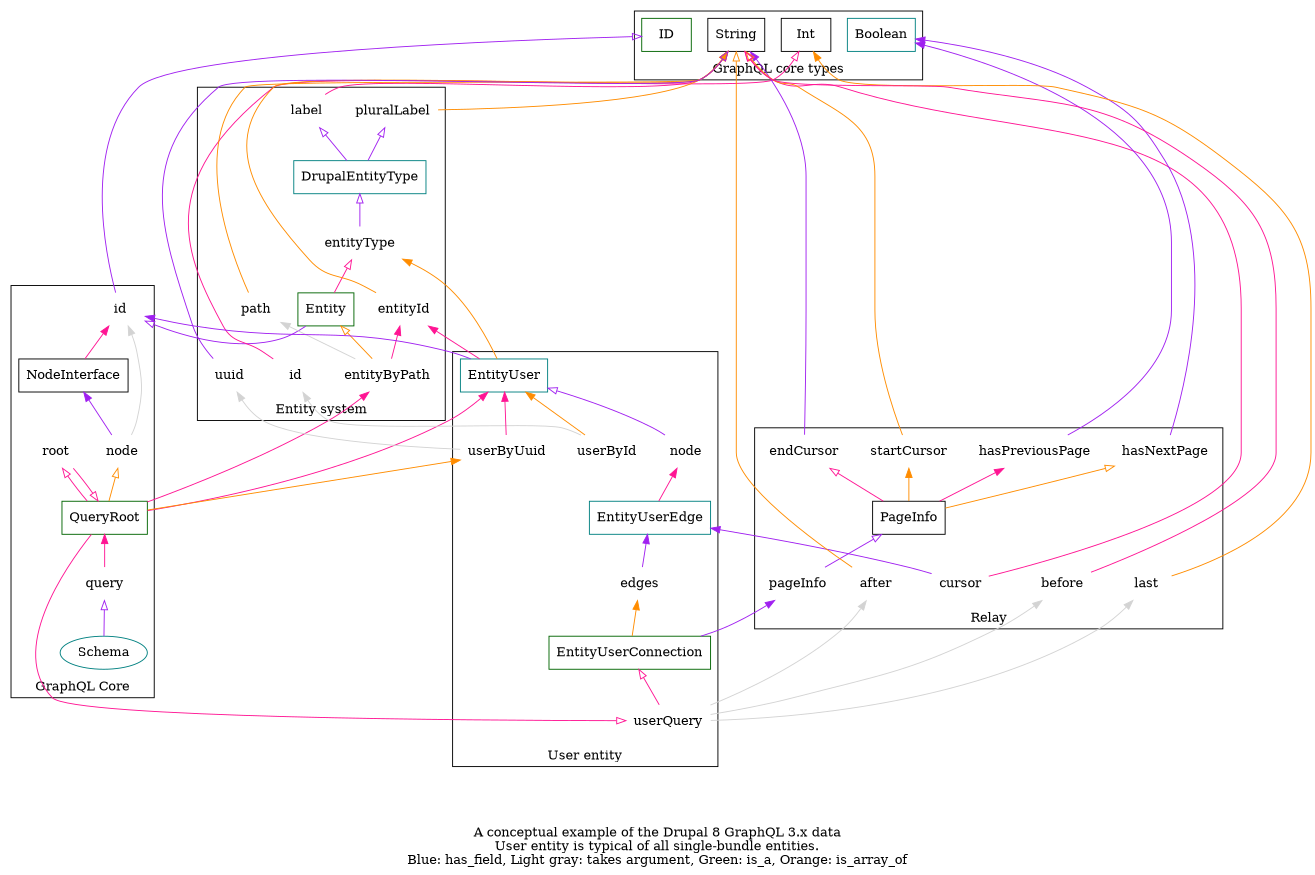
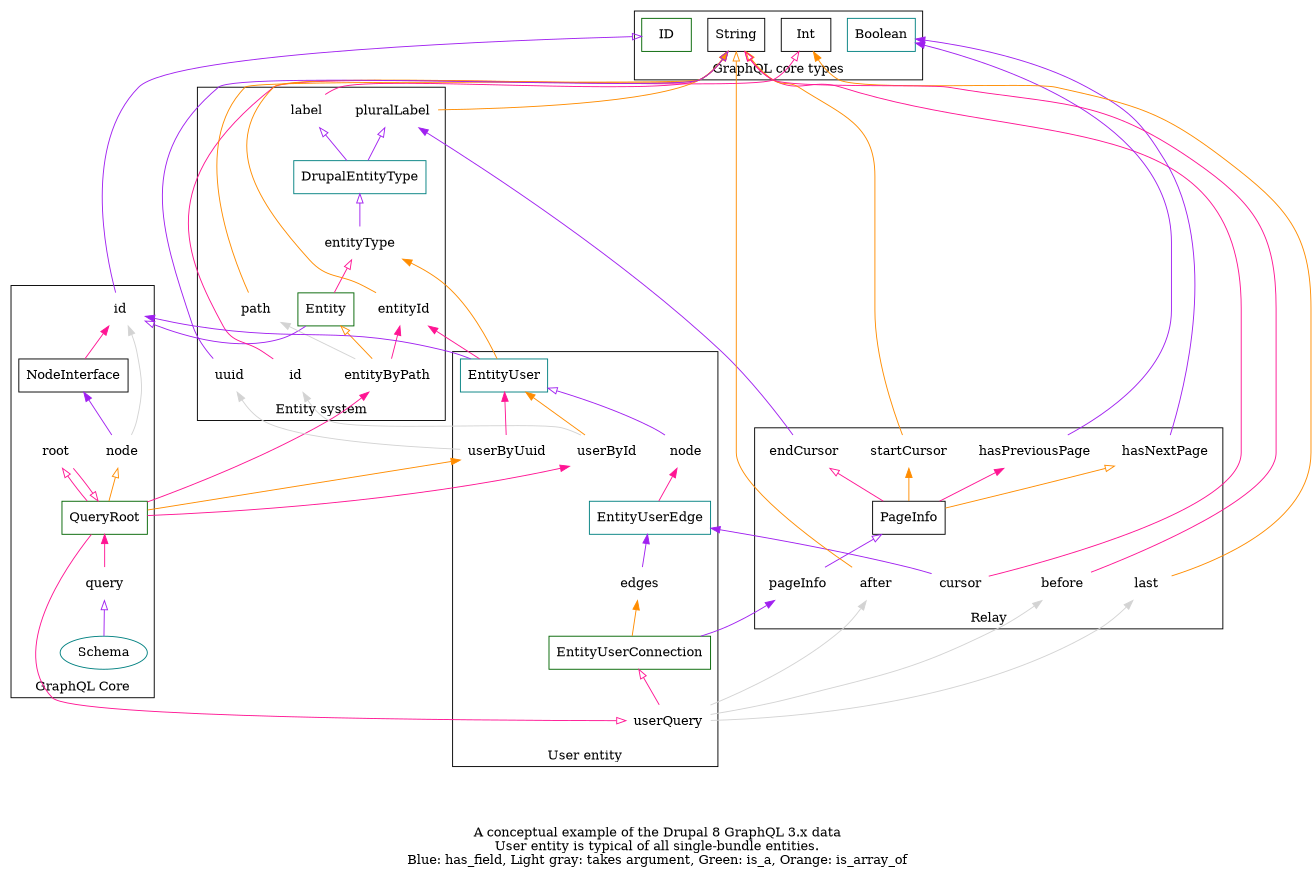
(806, 241) -> (623, 269)
(320, 471) -> (355, 500)
